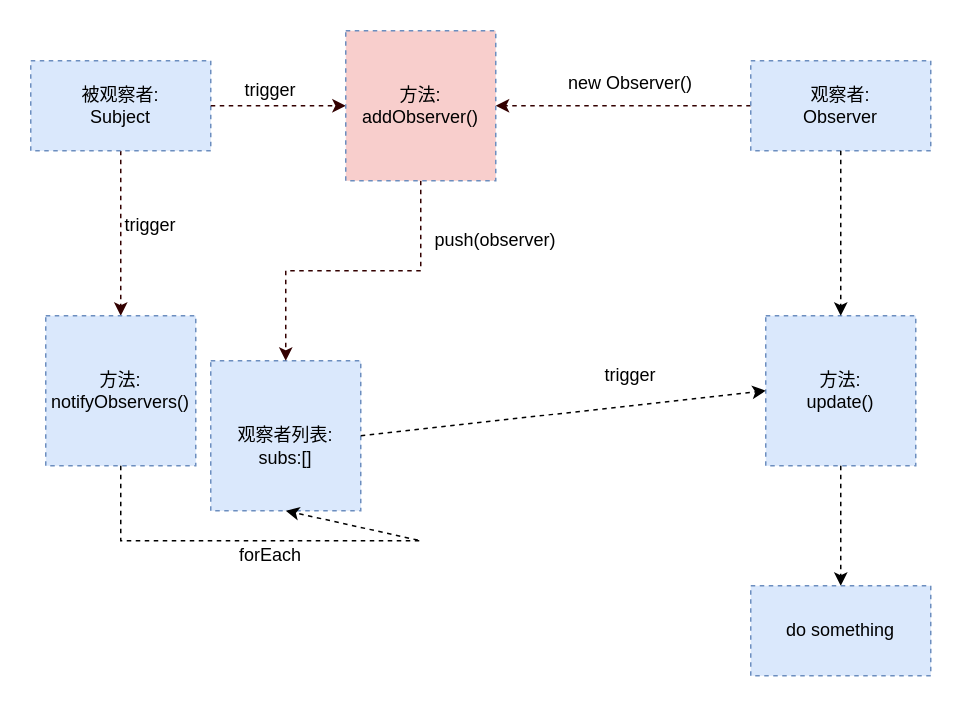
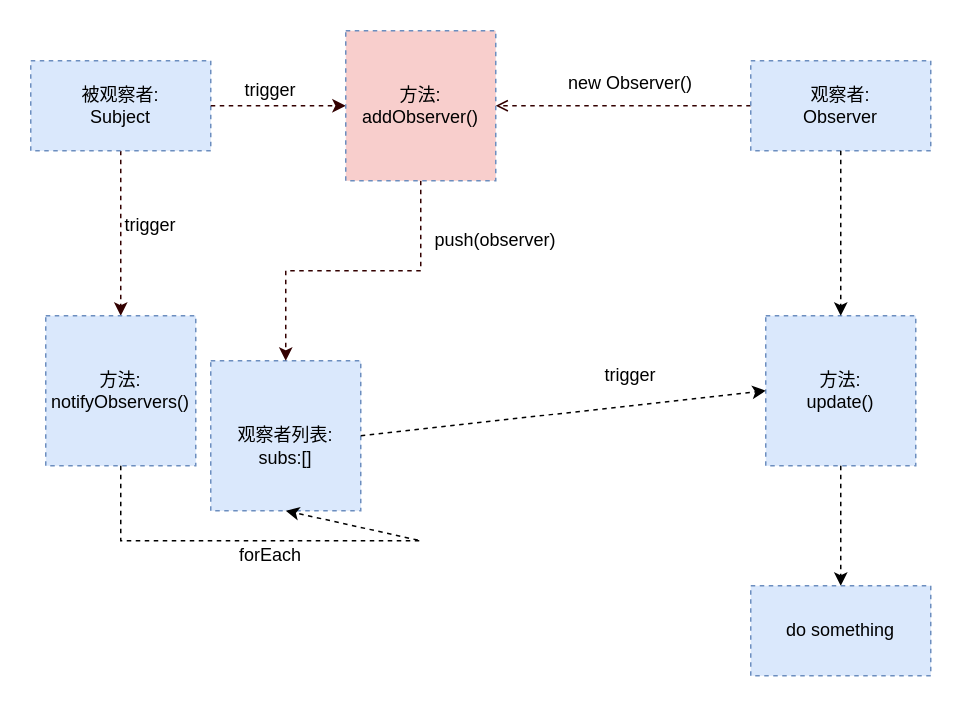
(507, 106) -> (504, 106)
